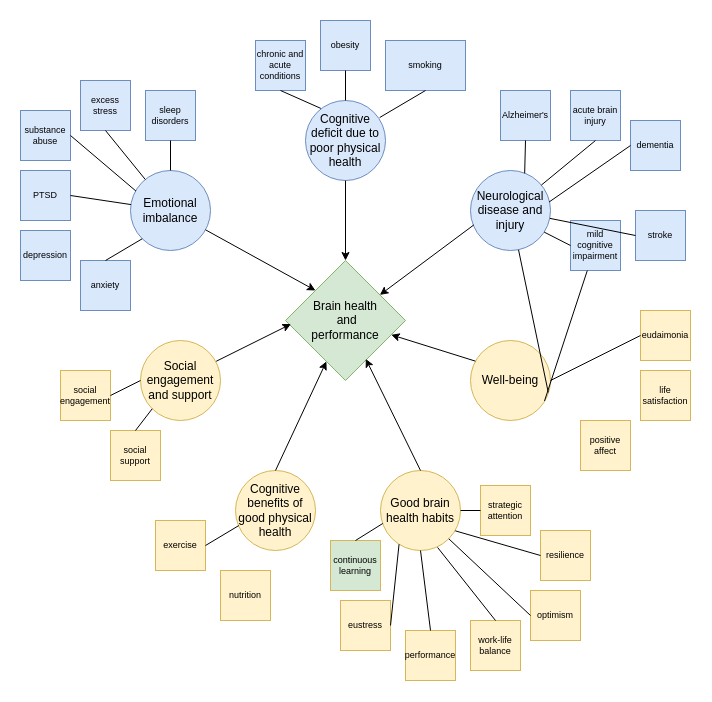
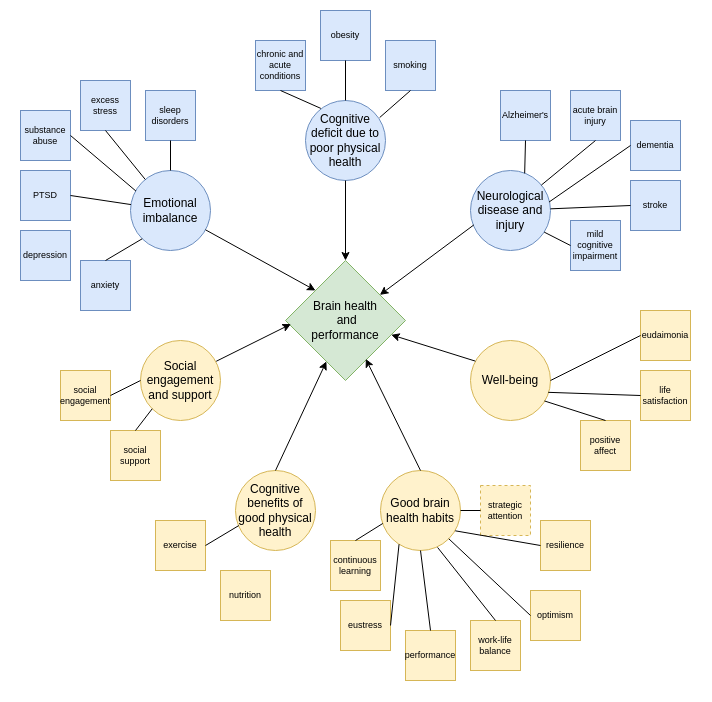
(346, 46) -> (346, 36)
(426, 66) -> (411, 66)
(661, 236) -> (656, 206)
(533, 319) -> (594, 394)
(566, 336) -> (575, 411)
(506, 511) -> (506, 511)
(566, 556) -> (566, 546)
(356, 566) -> (356, 566)
